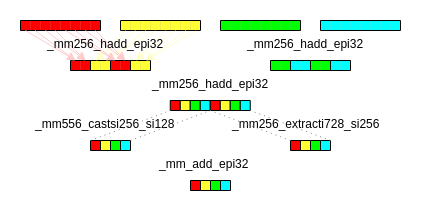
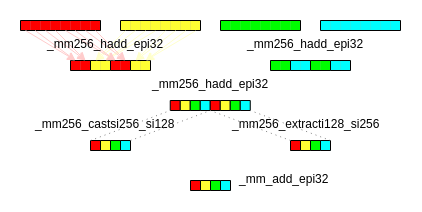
(106, 125) -> (106, 125)
(310, 125) -> (310, 125)
(211, 166) -> (291, 181)
